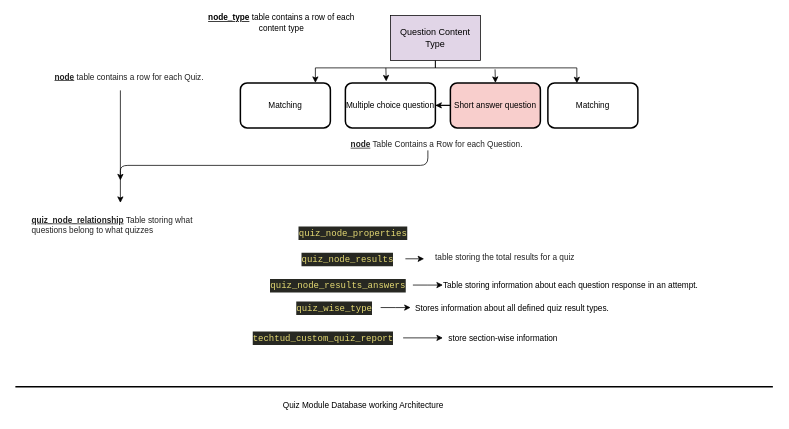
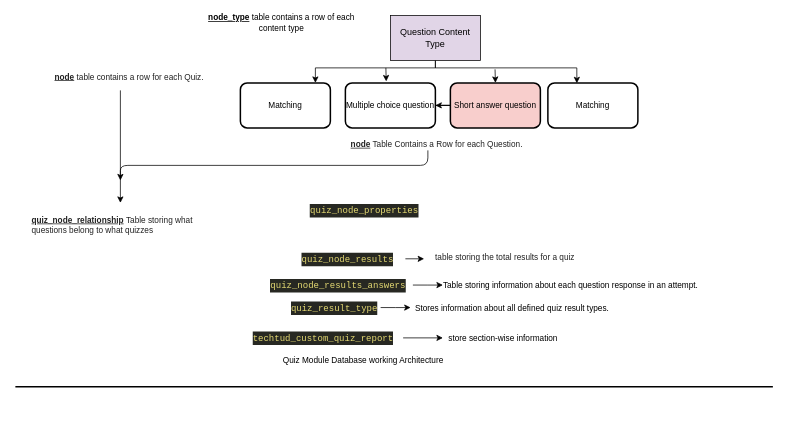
(353, 233) -> (364, 210)
(335, 308) -> (335, 308)
(364, 405) -> (364, 360)
